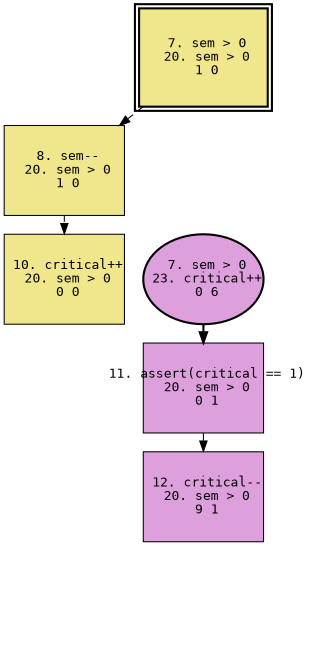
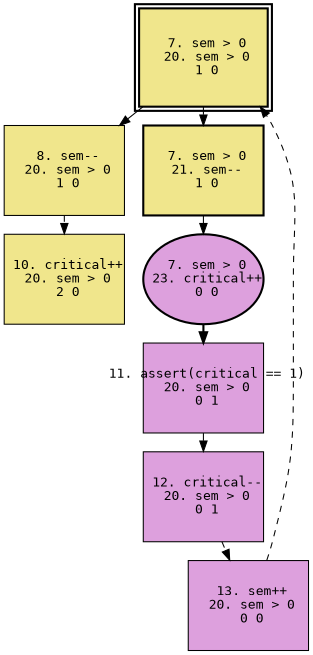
(135, 113) -> (135, 113)
none -> (203, 170)
(64, 279) -> (64, 279)
(203, 279) -> (203, 279)
(203, 497) -> (203, 497)
none -> (248, 606)
